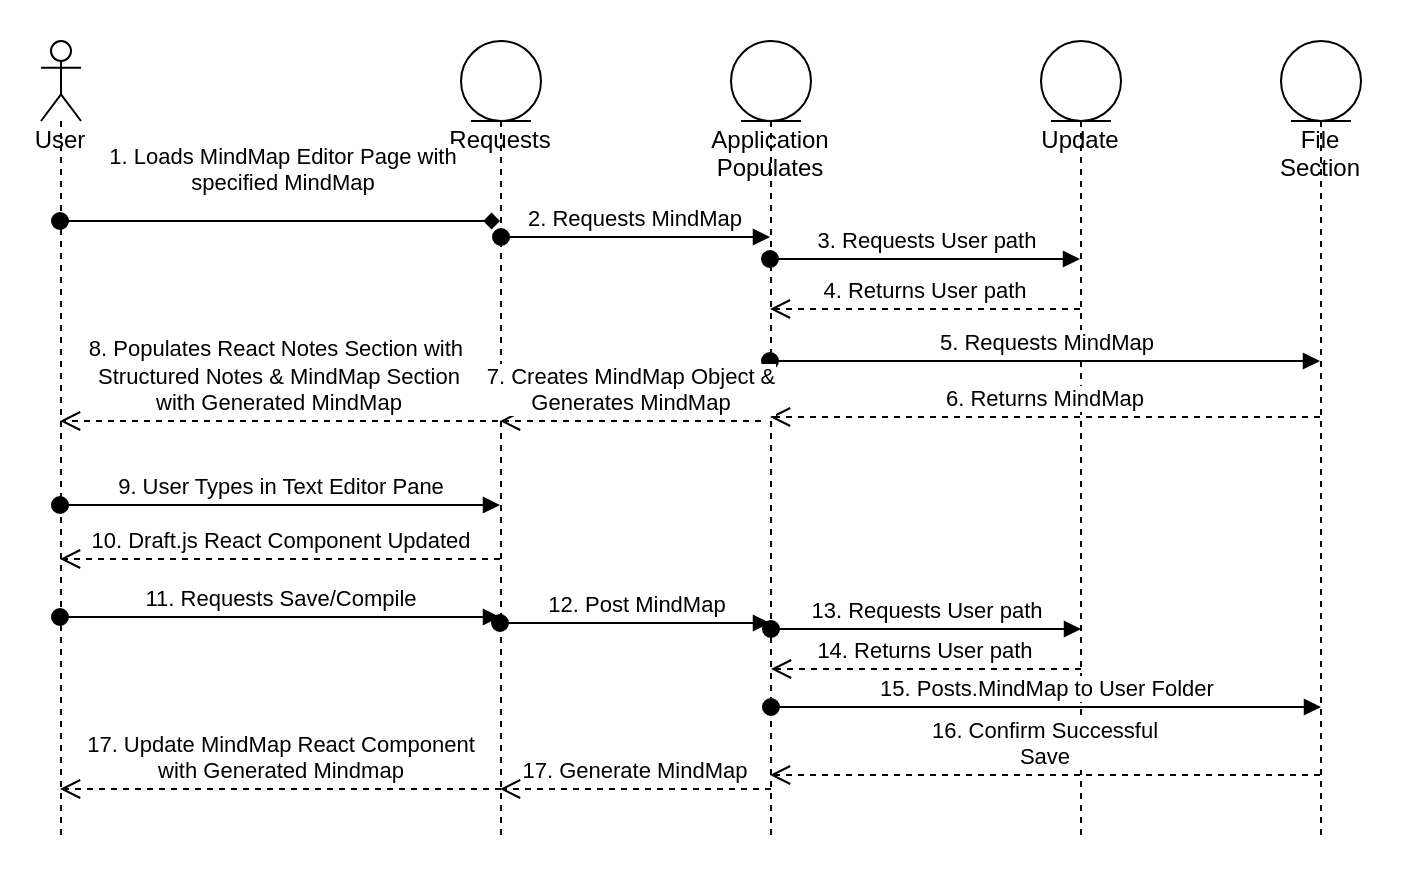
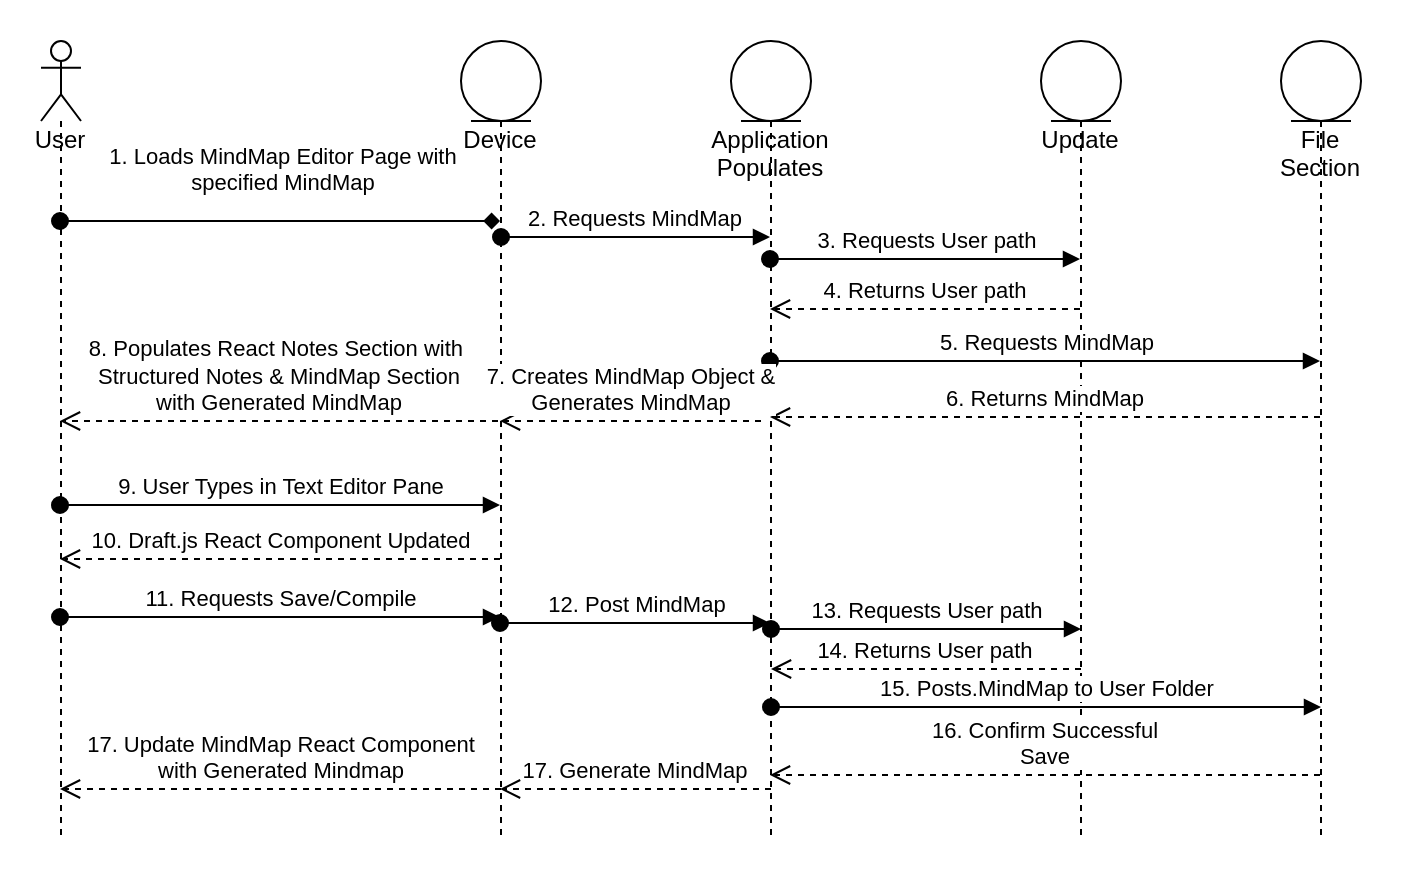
(501, 156) -> (501, 141)
